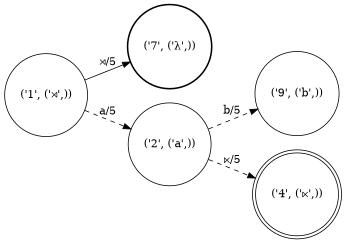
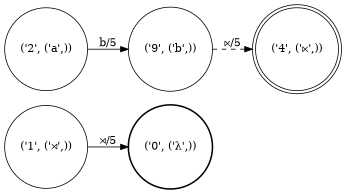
(170, 47) -> (170, 147)
(104, 118) -> none
(229, 121) -> (104, 49)
(228, 167) -> (229, 49)
